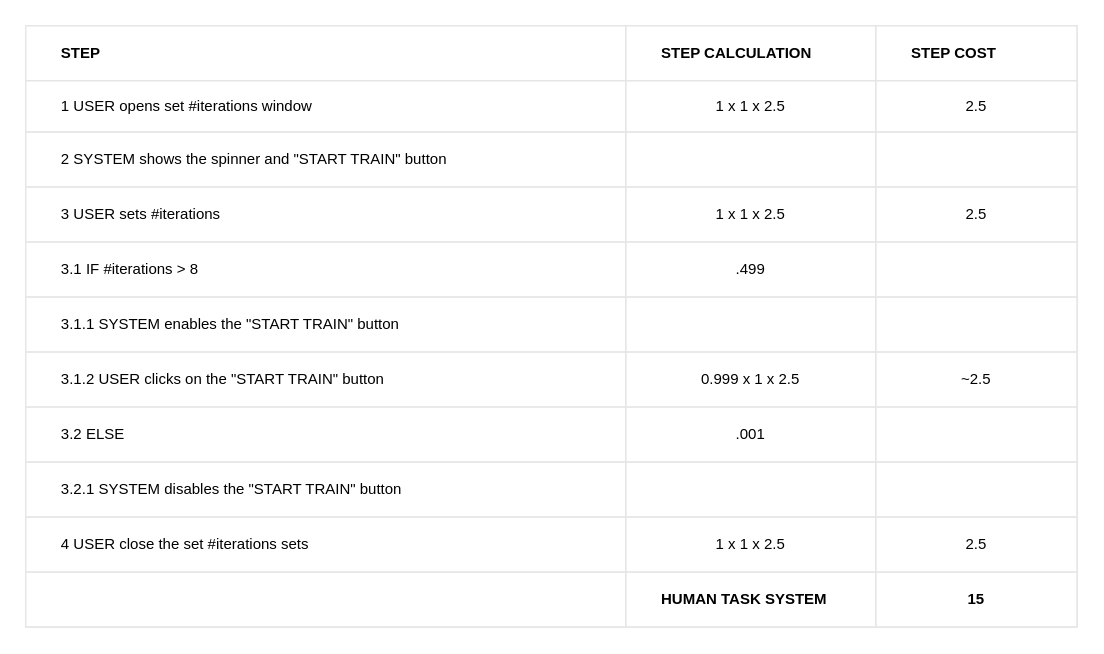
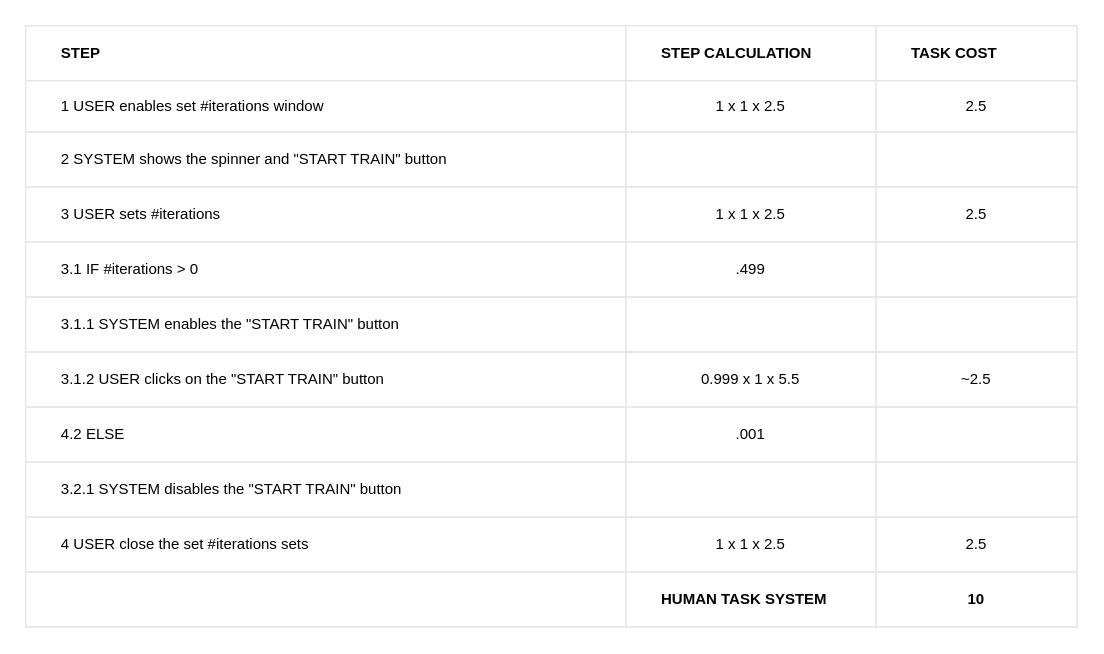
(914, 53) -> (914, 53)
(160, 107) -> (166, 107)
(107, 269) -> (107, 269)
(751, 379) -> (751, 379)
(58, 434) -> (58, 434)
(976, 599) -> (976, 599)
